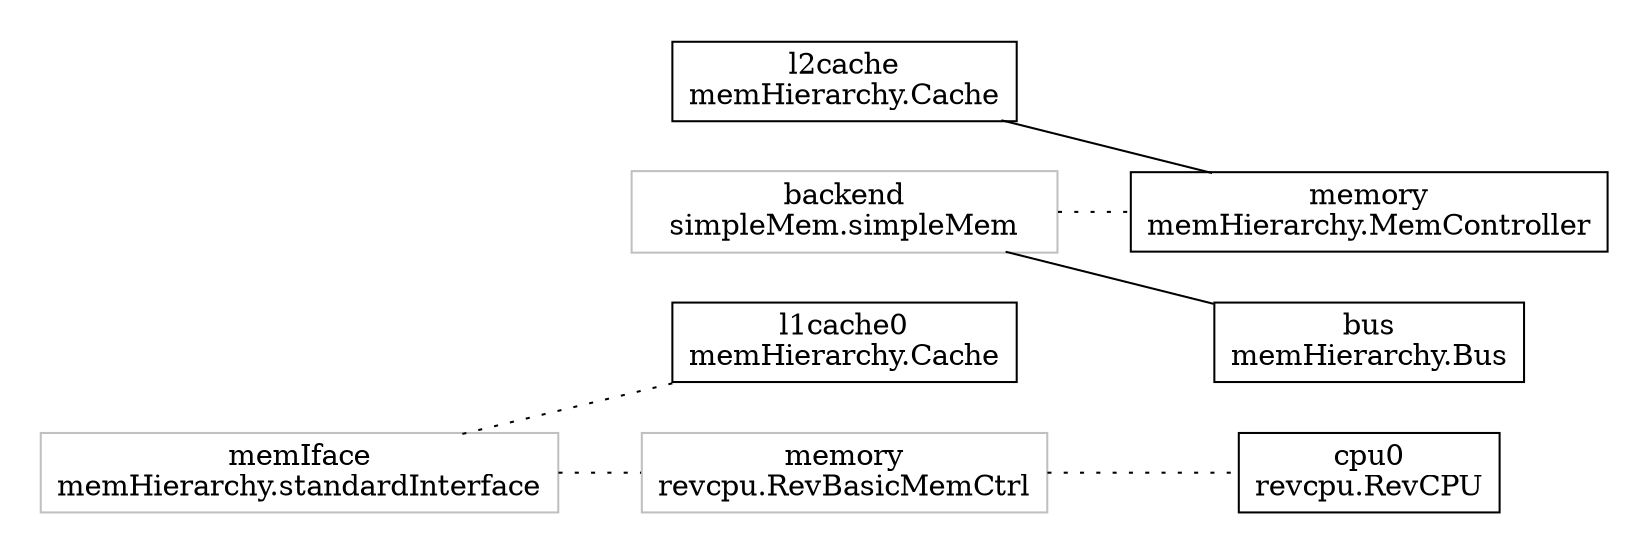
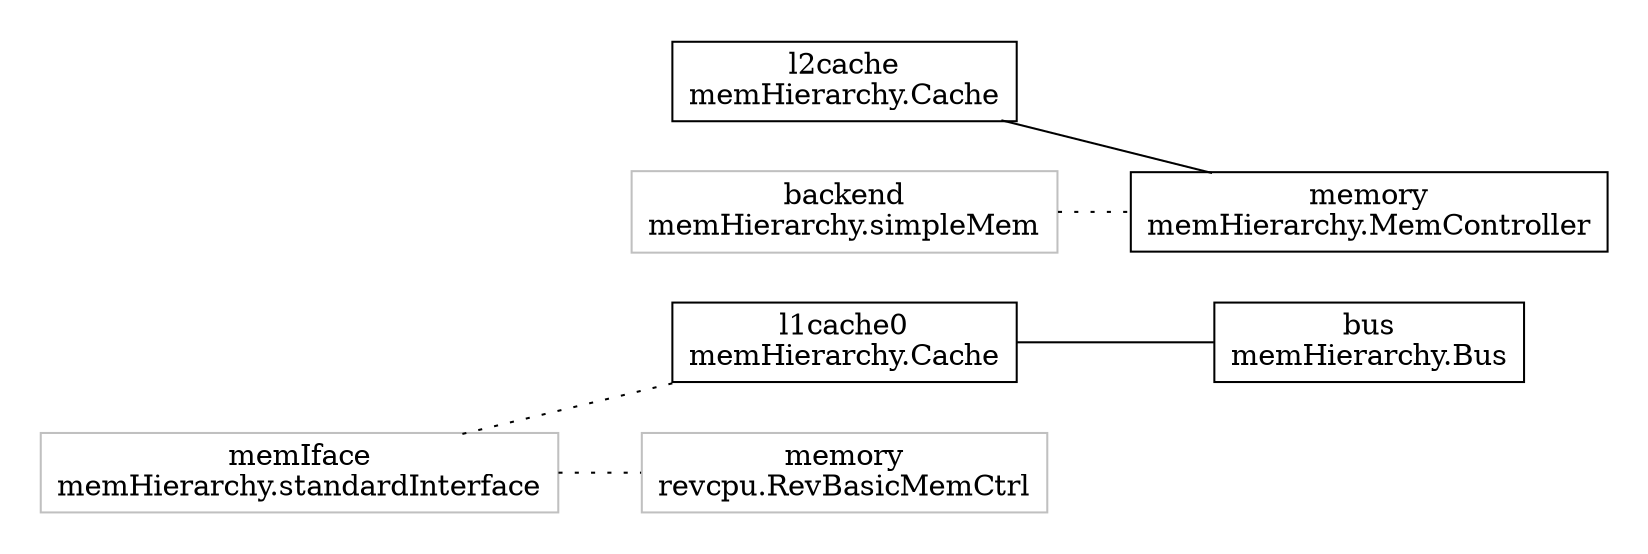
(845, 226) -> (845, 226)
(1125, 282) -> (1115, 342)
(1369, 473) -> none
